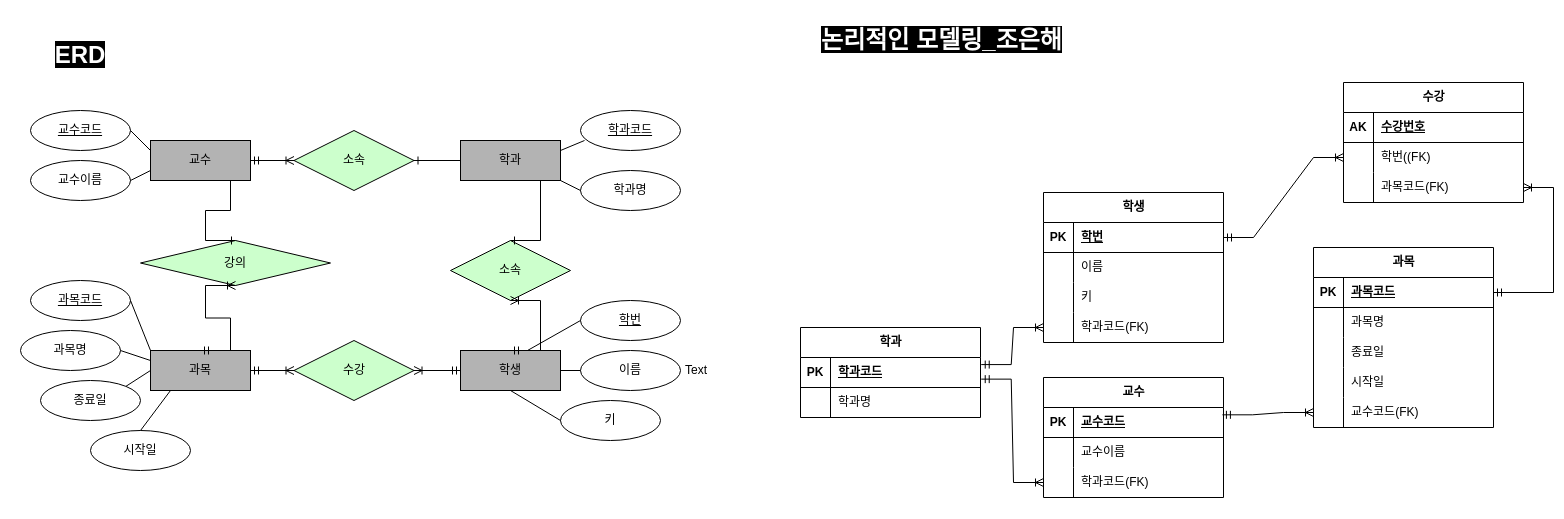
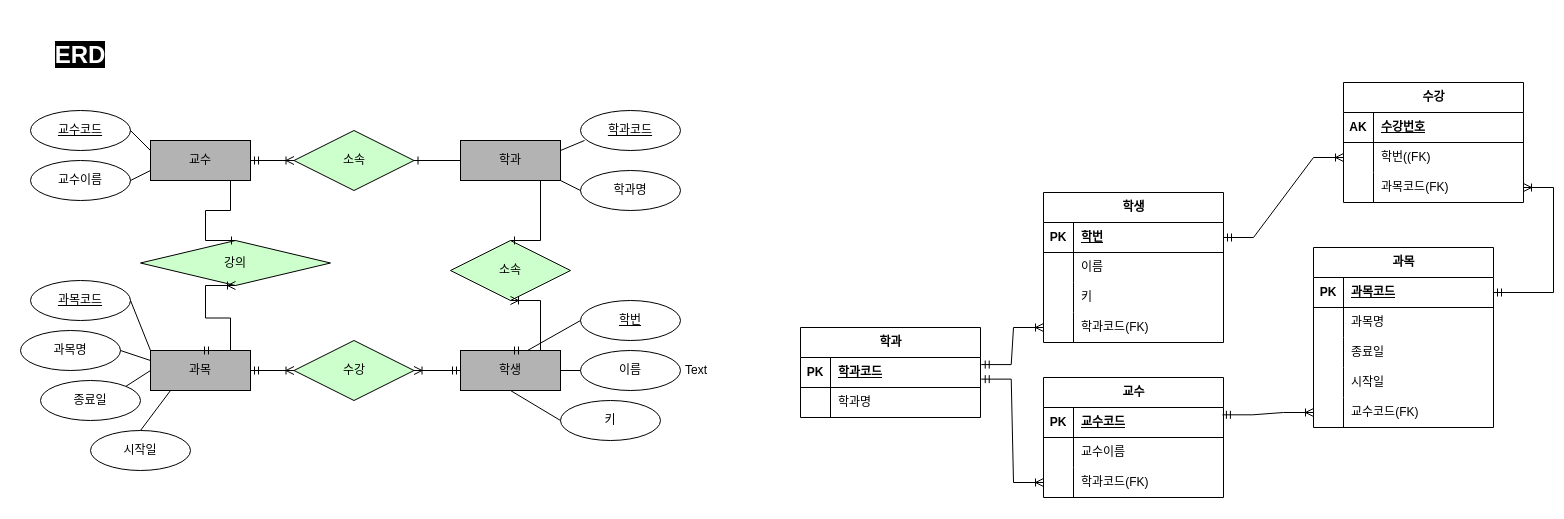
(942, 41) -> none
